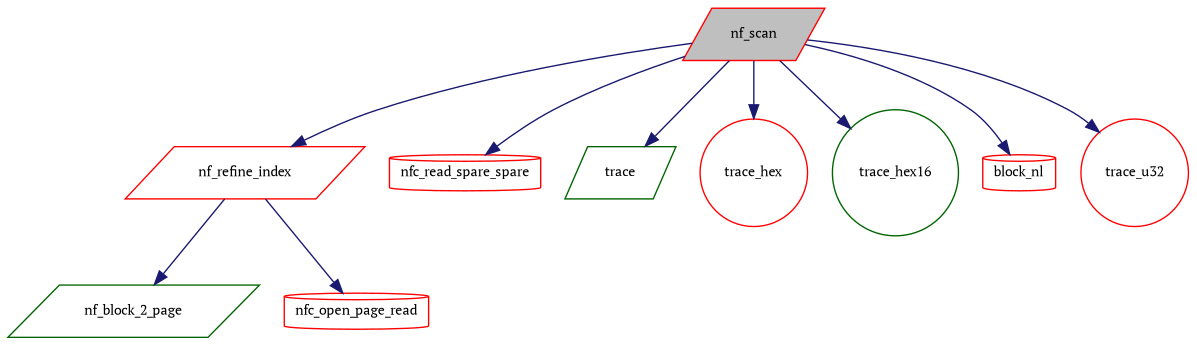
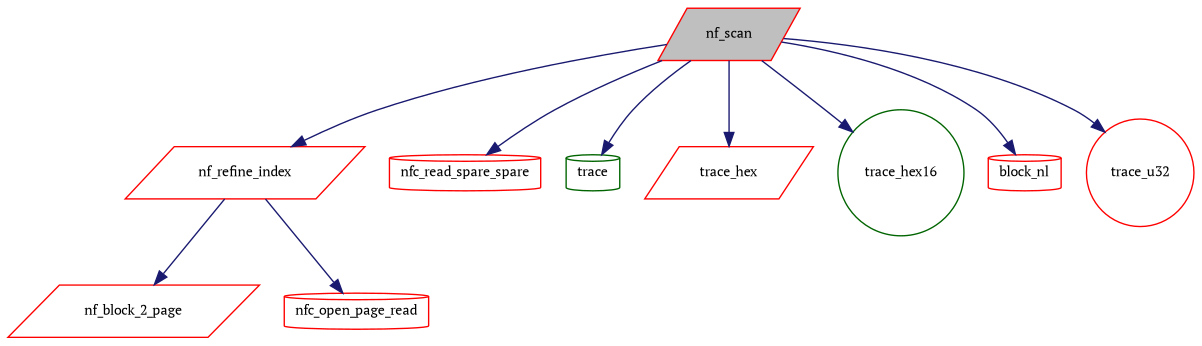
(620, 173) -> (593, 173)
(754, 173) -> (729, 173)
(134, 311) -> (134, 311)
